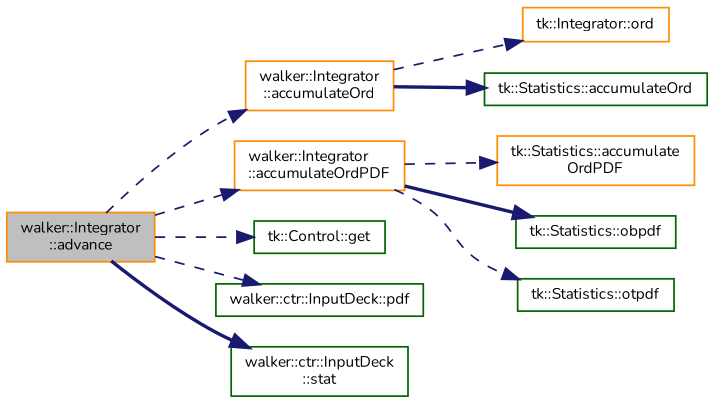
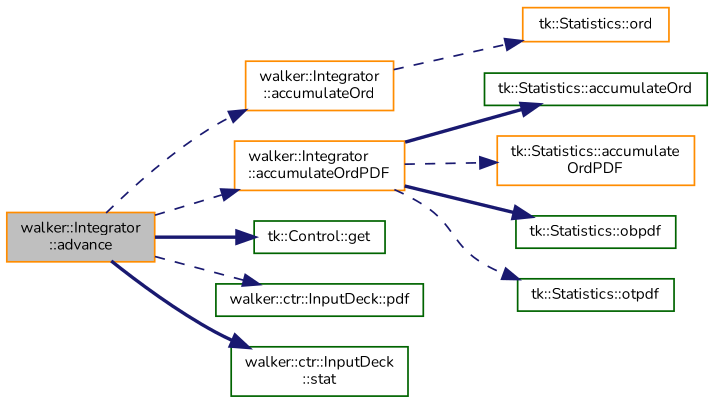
(596, 25) -> (596, 25)
(430, 87) -> (464, 126)
(196, 237) -> (196, 237)
